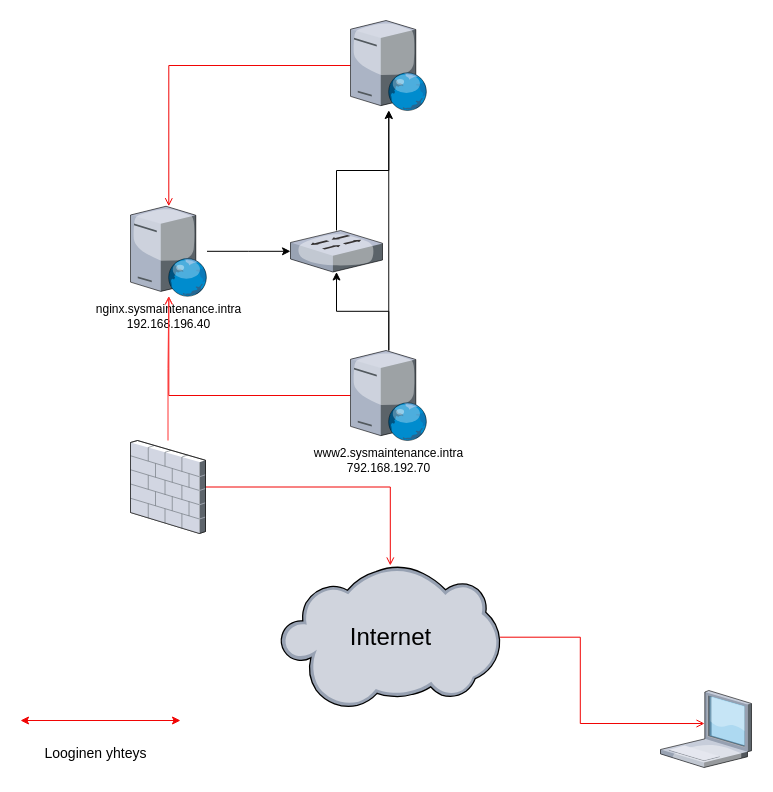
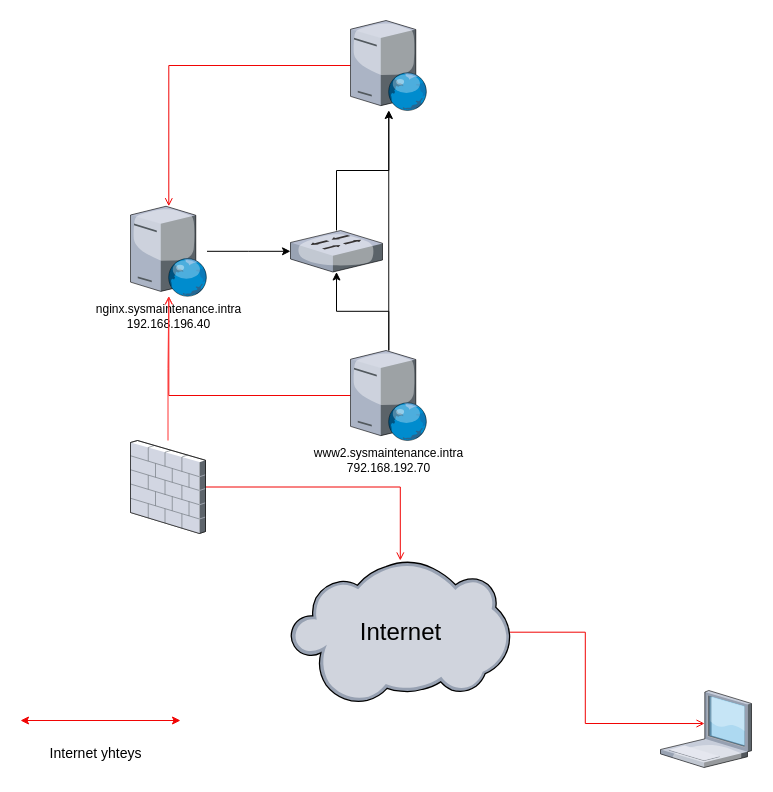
(390, 637) -> (400, 632)
(96, 751) -> (96, 751)
